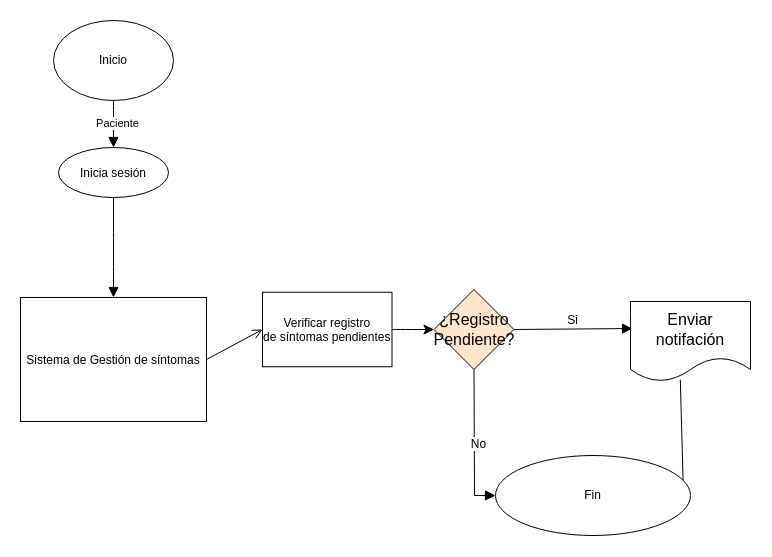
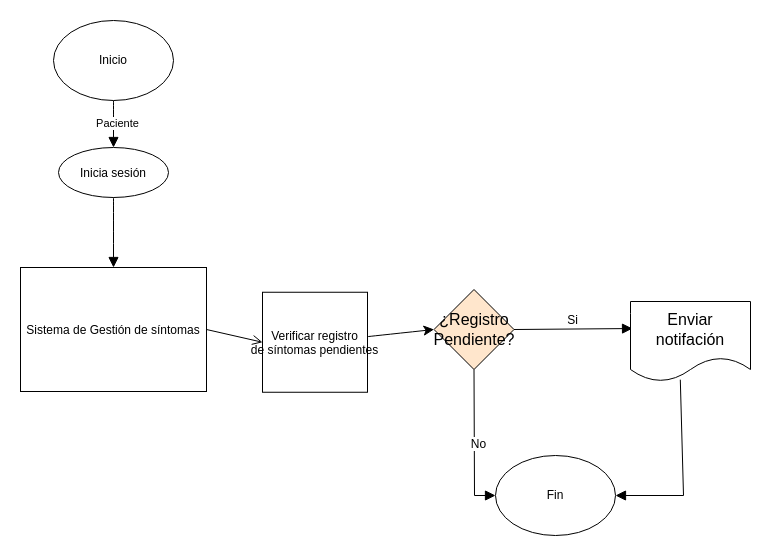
(327, 330) -> (315, 342)
(114, 360) -> (114, 330)
(593, 496) -> (556, 496)
